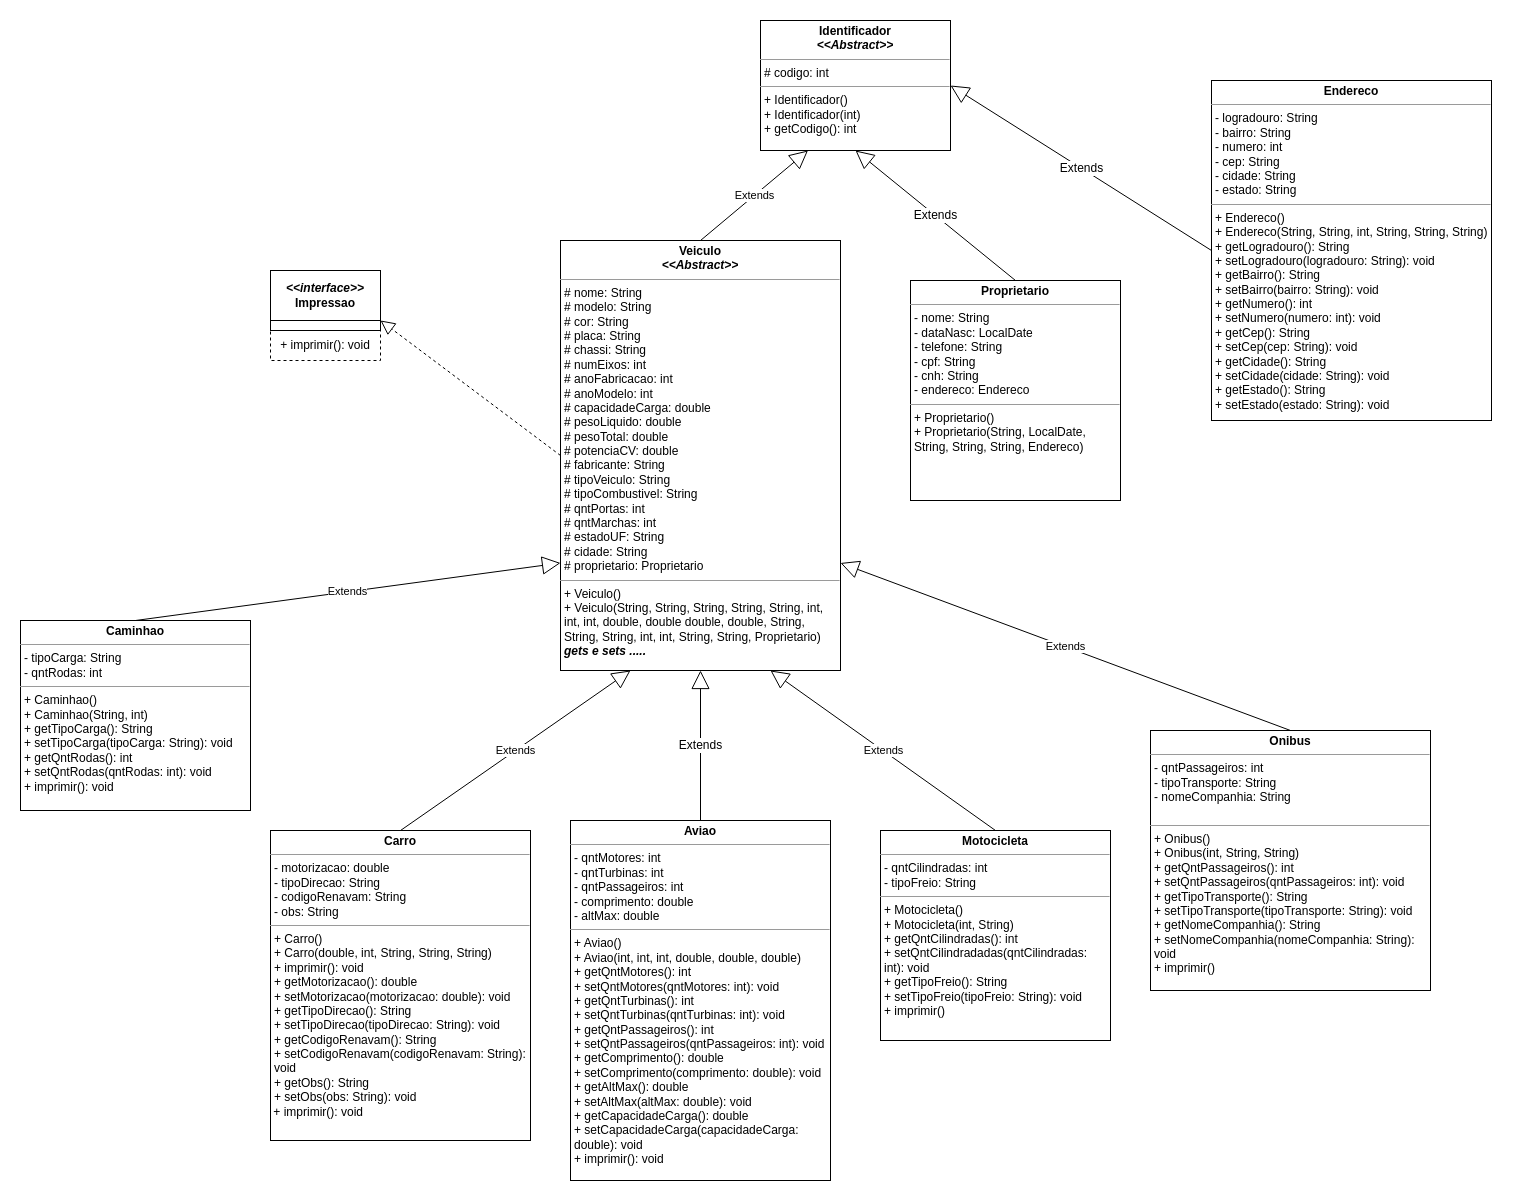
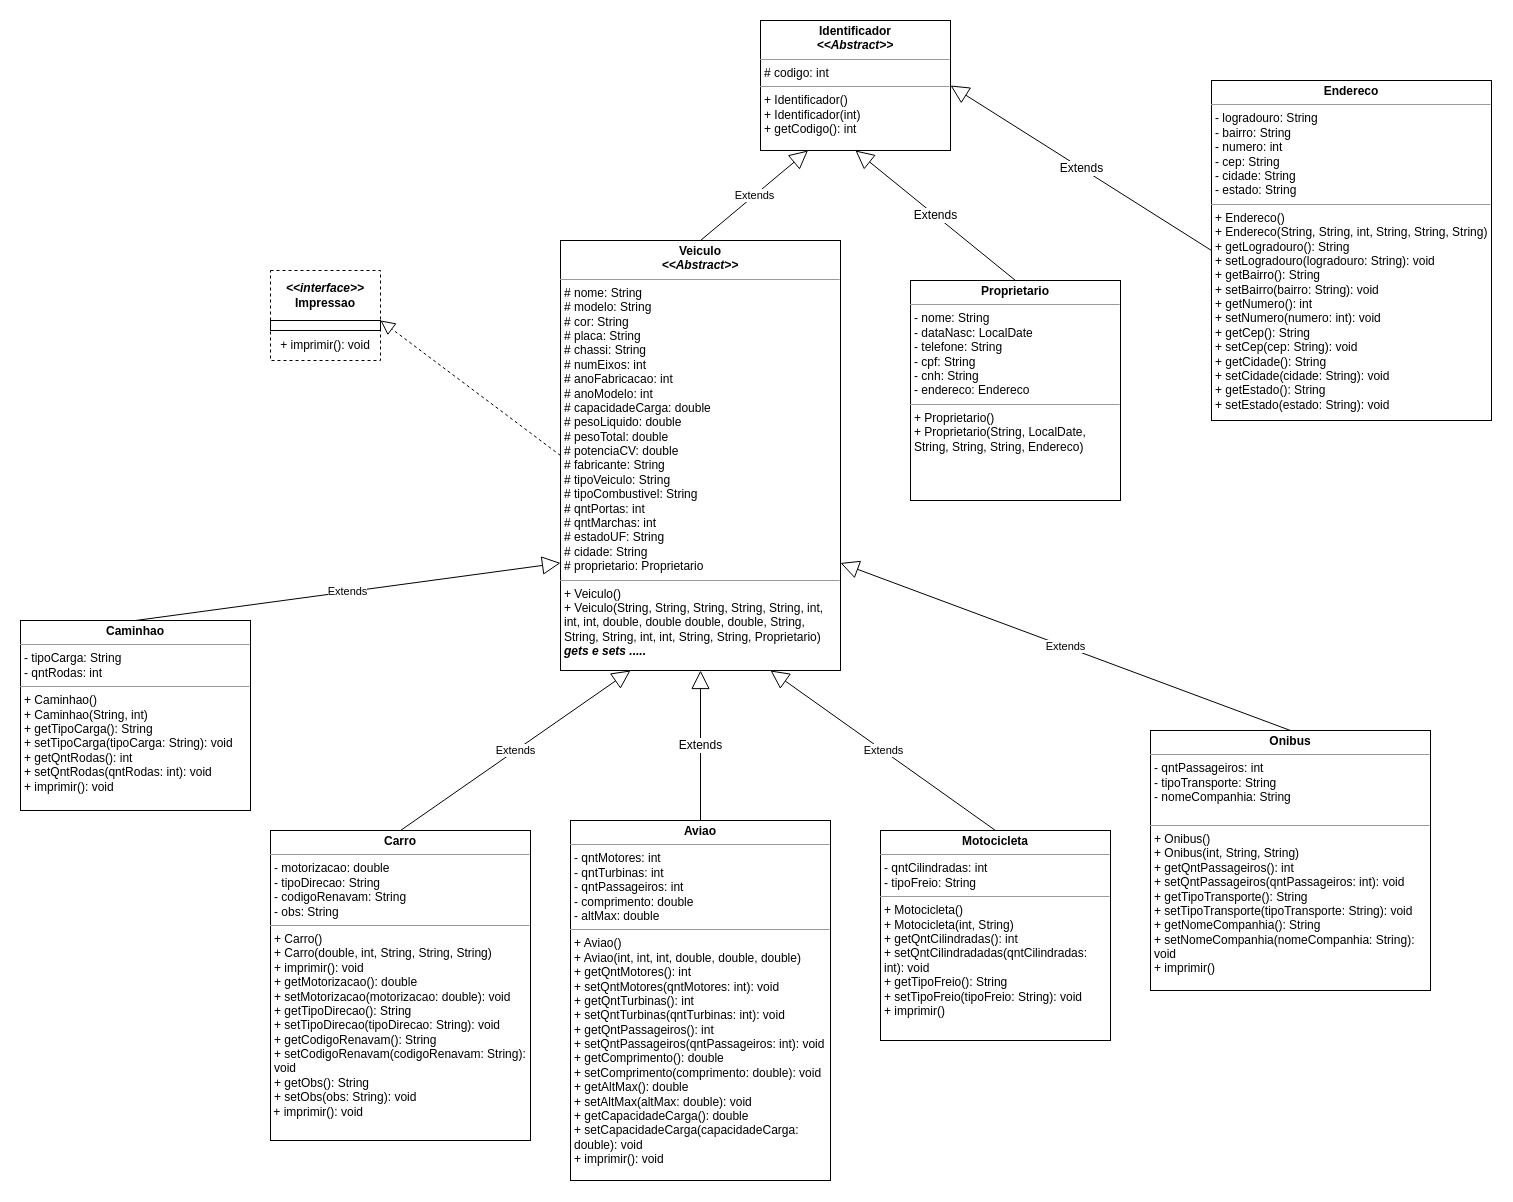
(326, 296) -> (326, 296)
